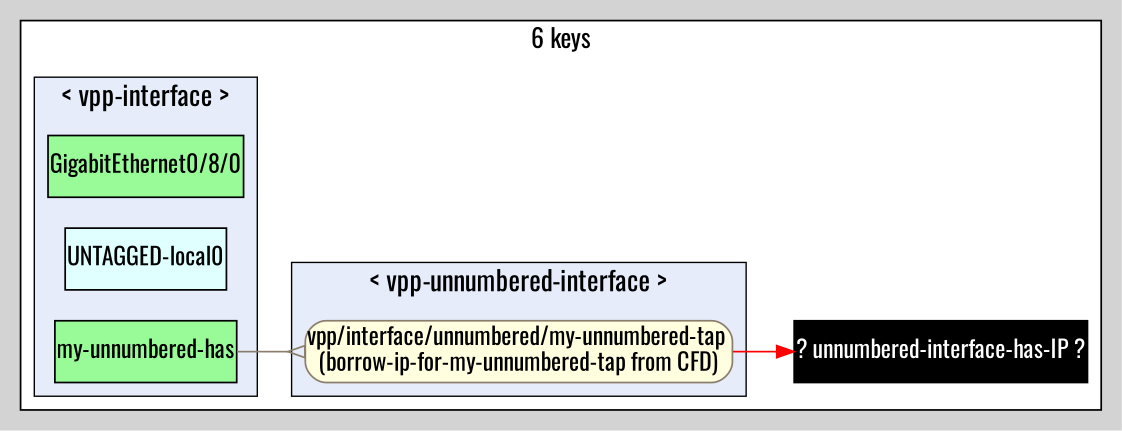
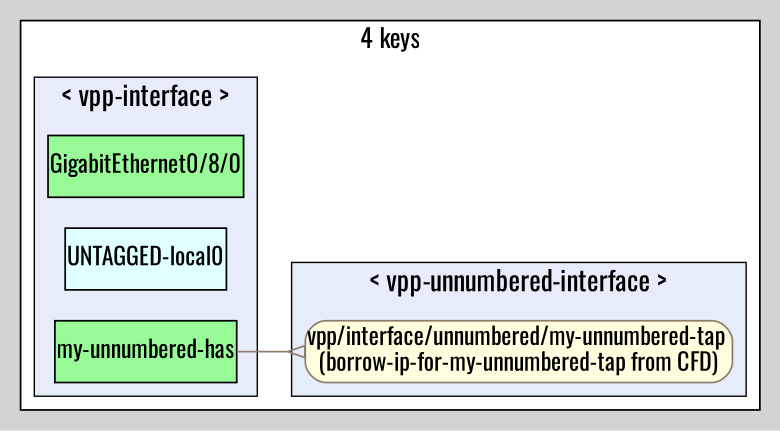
(561, 42) -> (390, 42)
(941, 352) -> none
